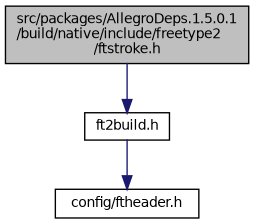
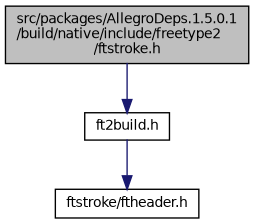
(127, 204) -> (127, 204)
